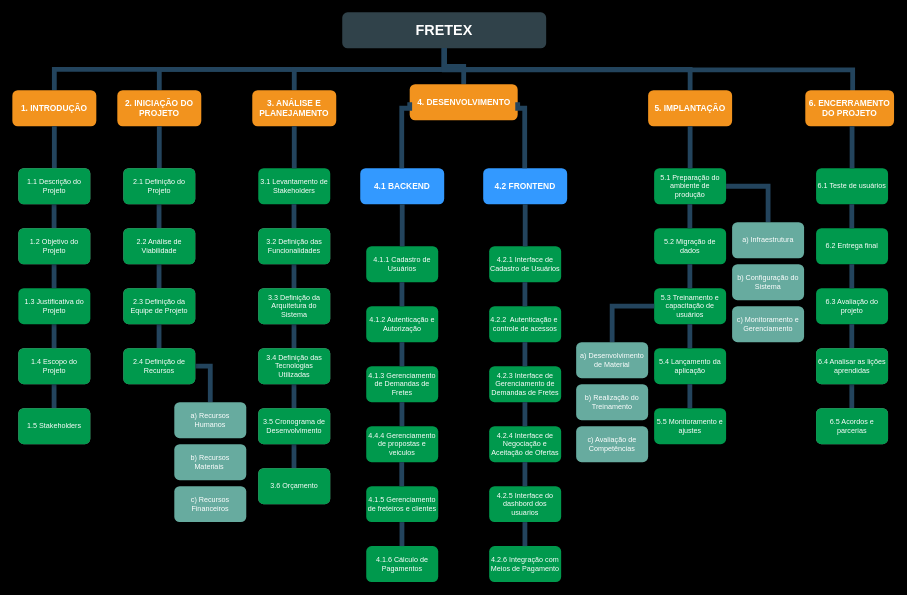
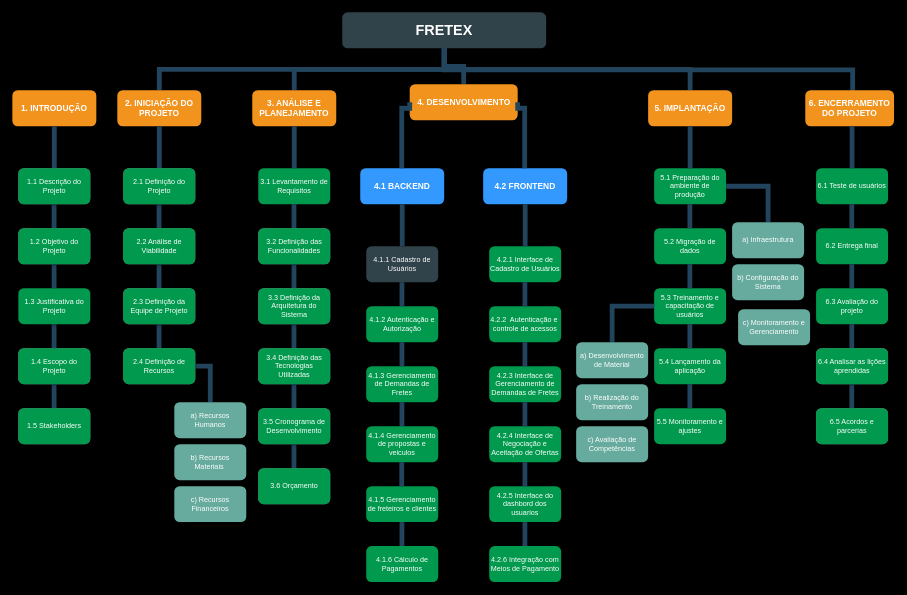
(95, 69) -> none
(294, 186) -> (294, 186)
(402, 264) -> (402, 264)
(768, 324) -> (774, 327)
(402, 444) -> (402, 444)
